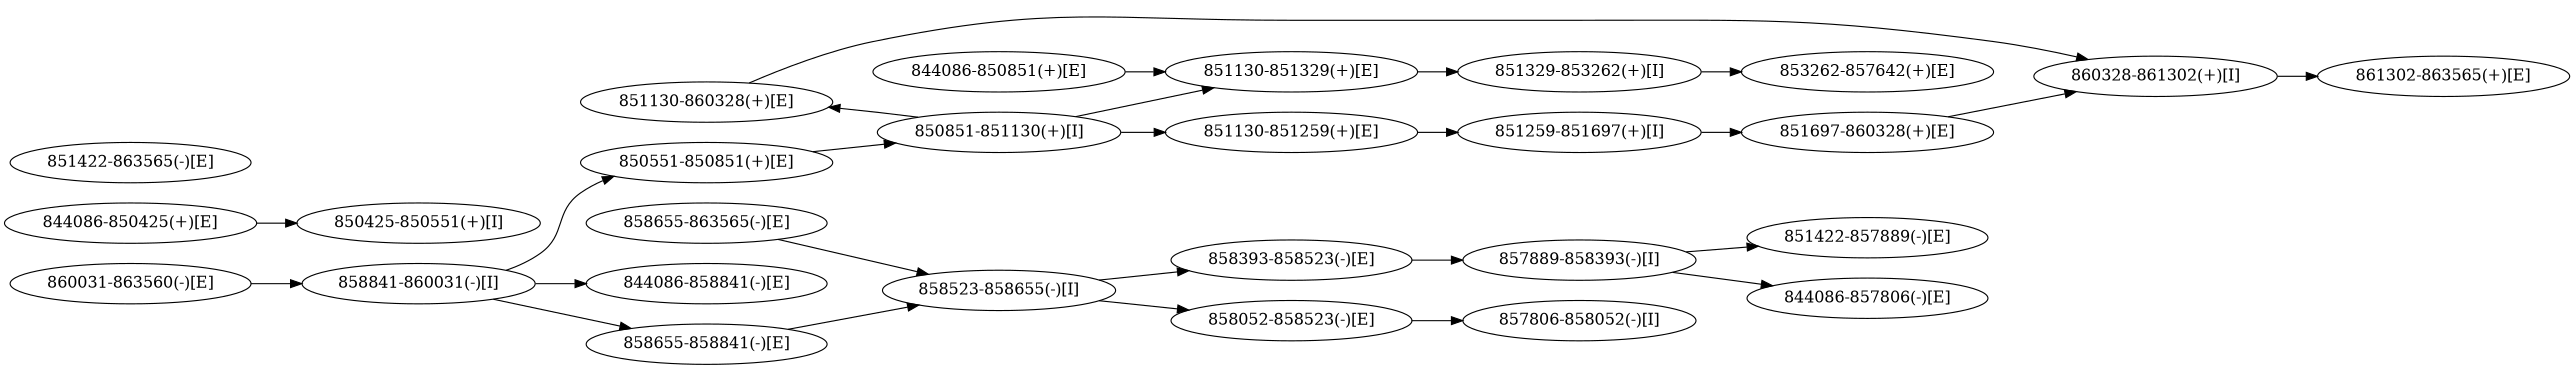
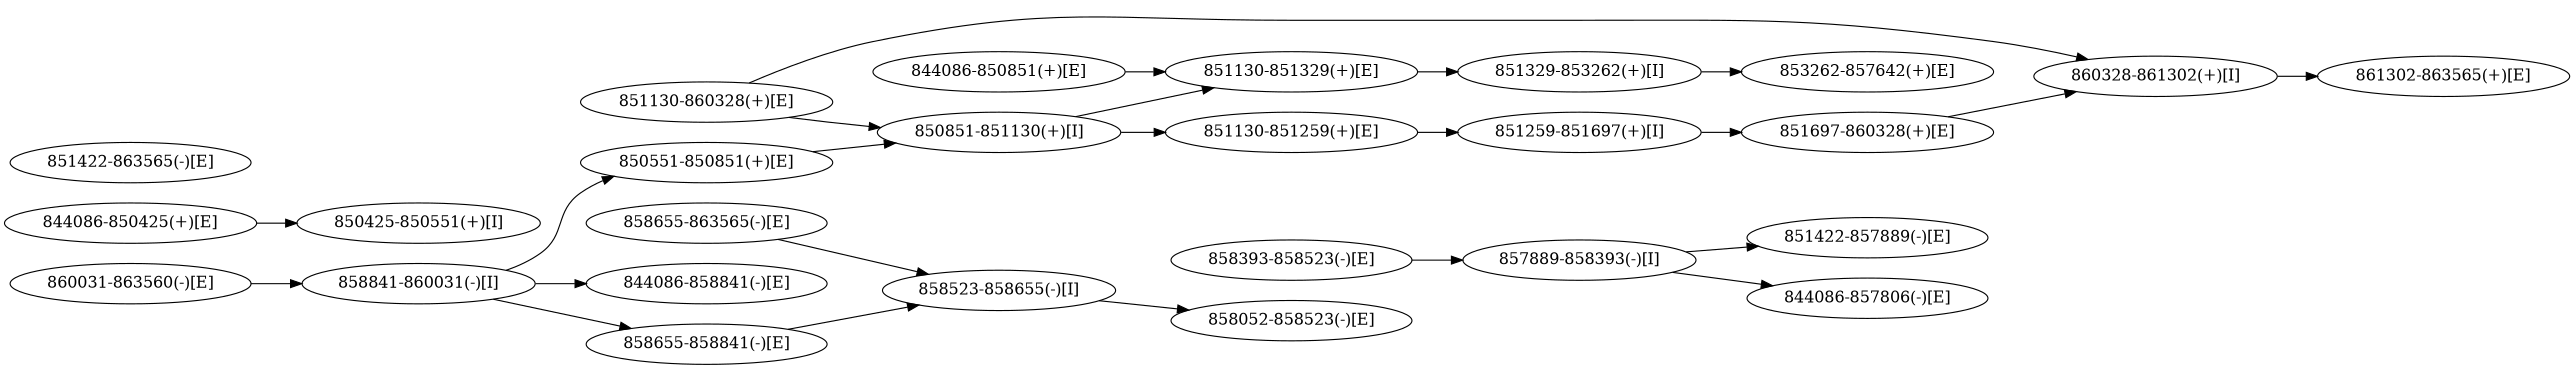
(879, 113) -> (829, 122)
(1138, 276) -> none
(1579, 321) -> none
